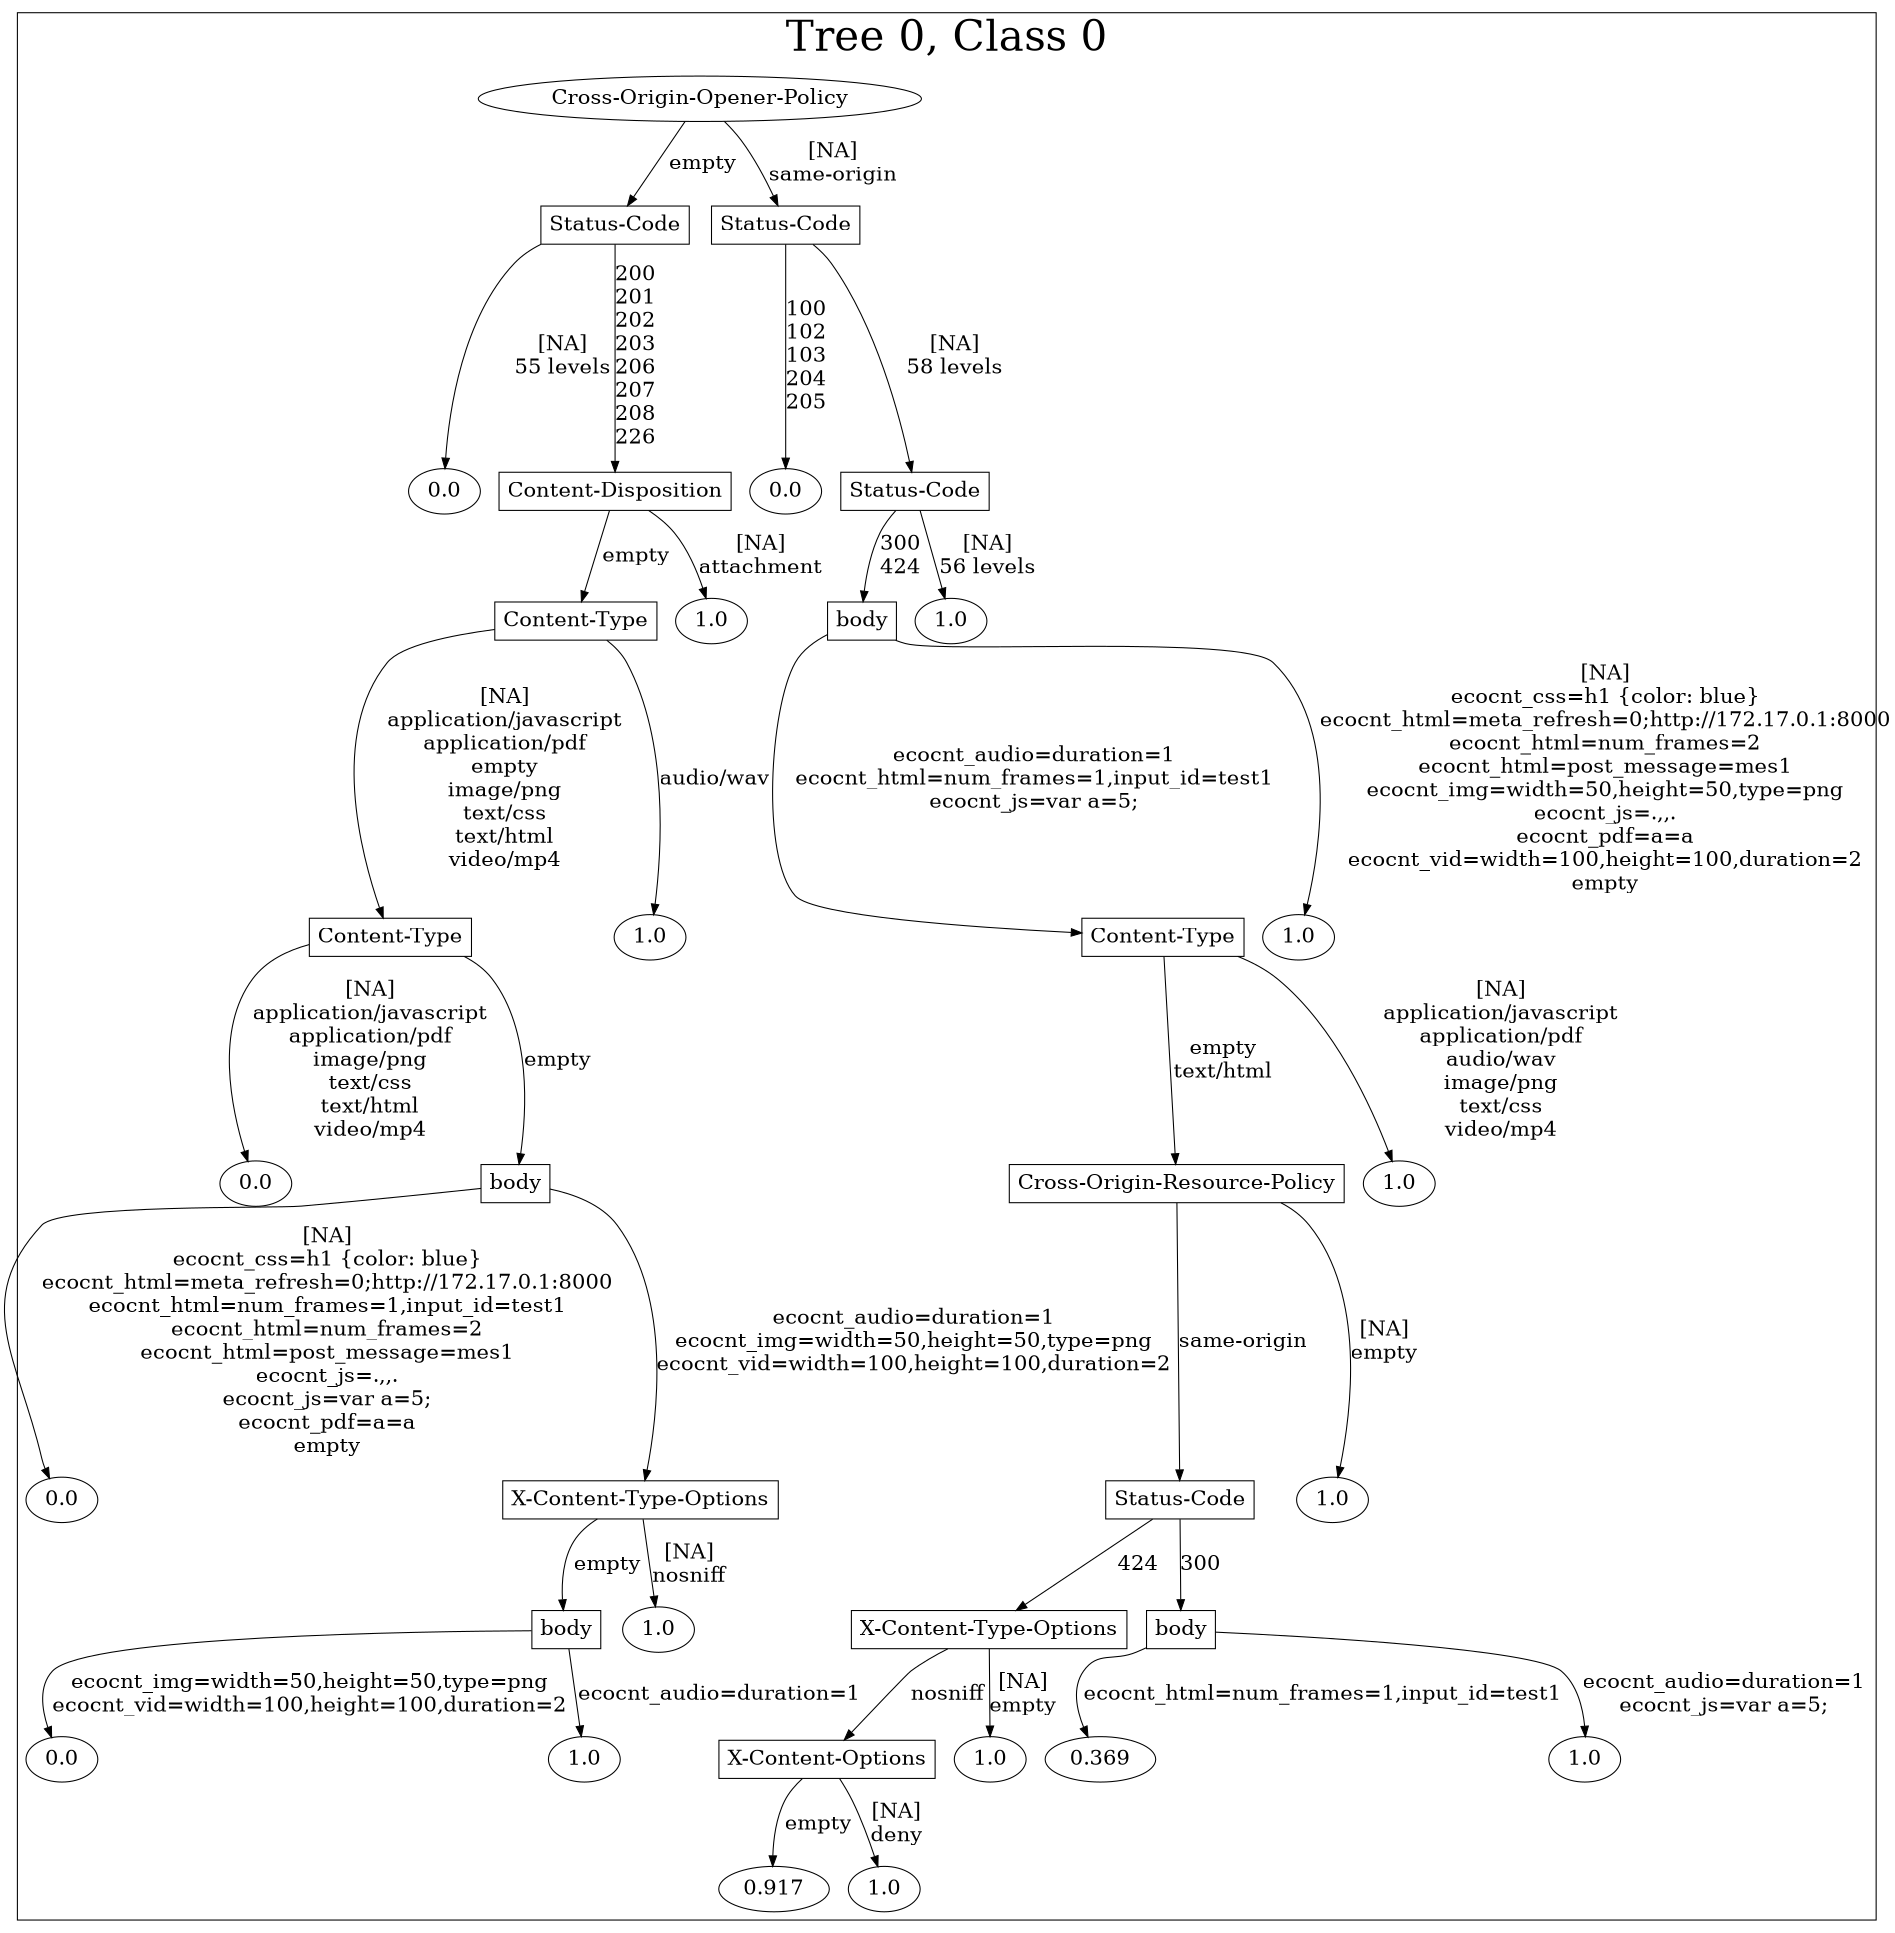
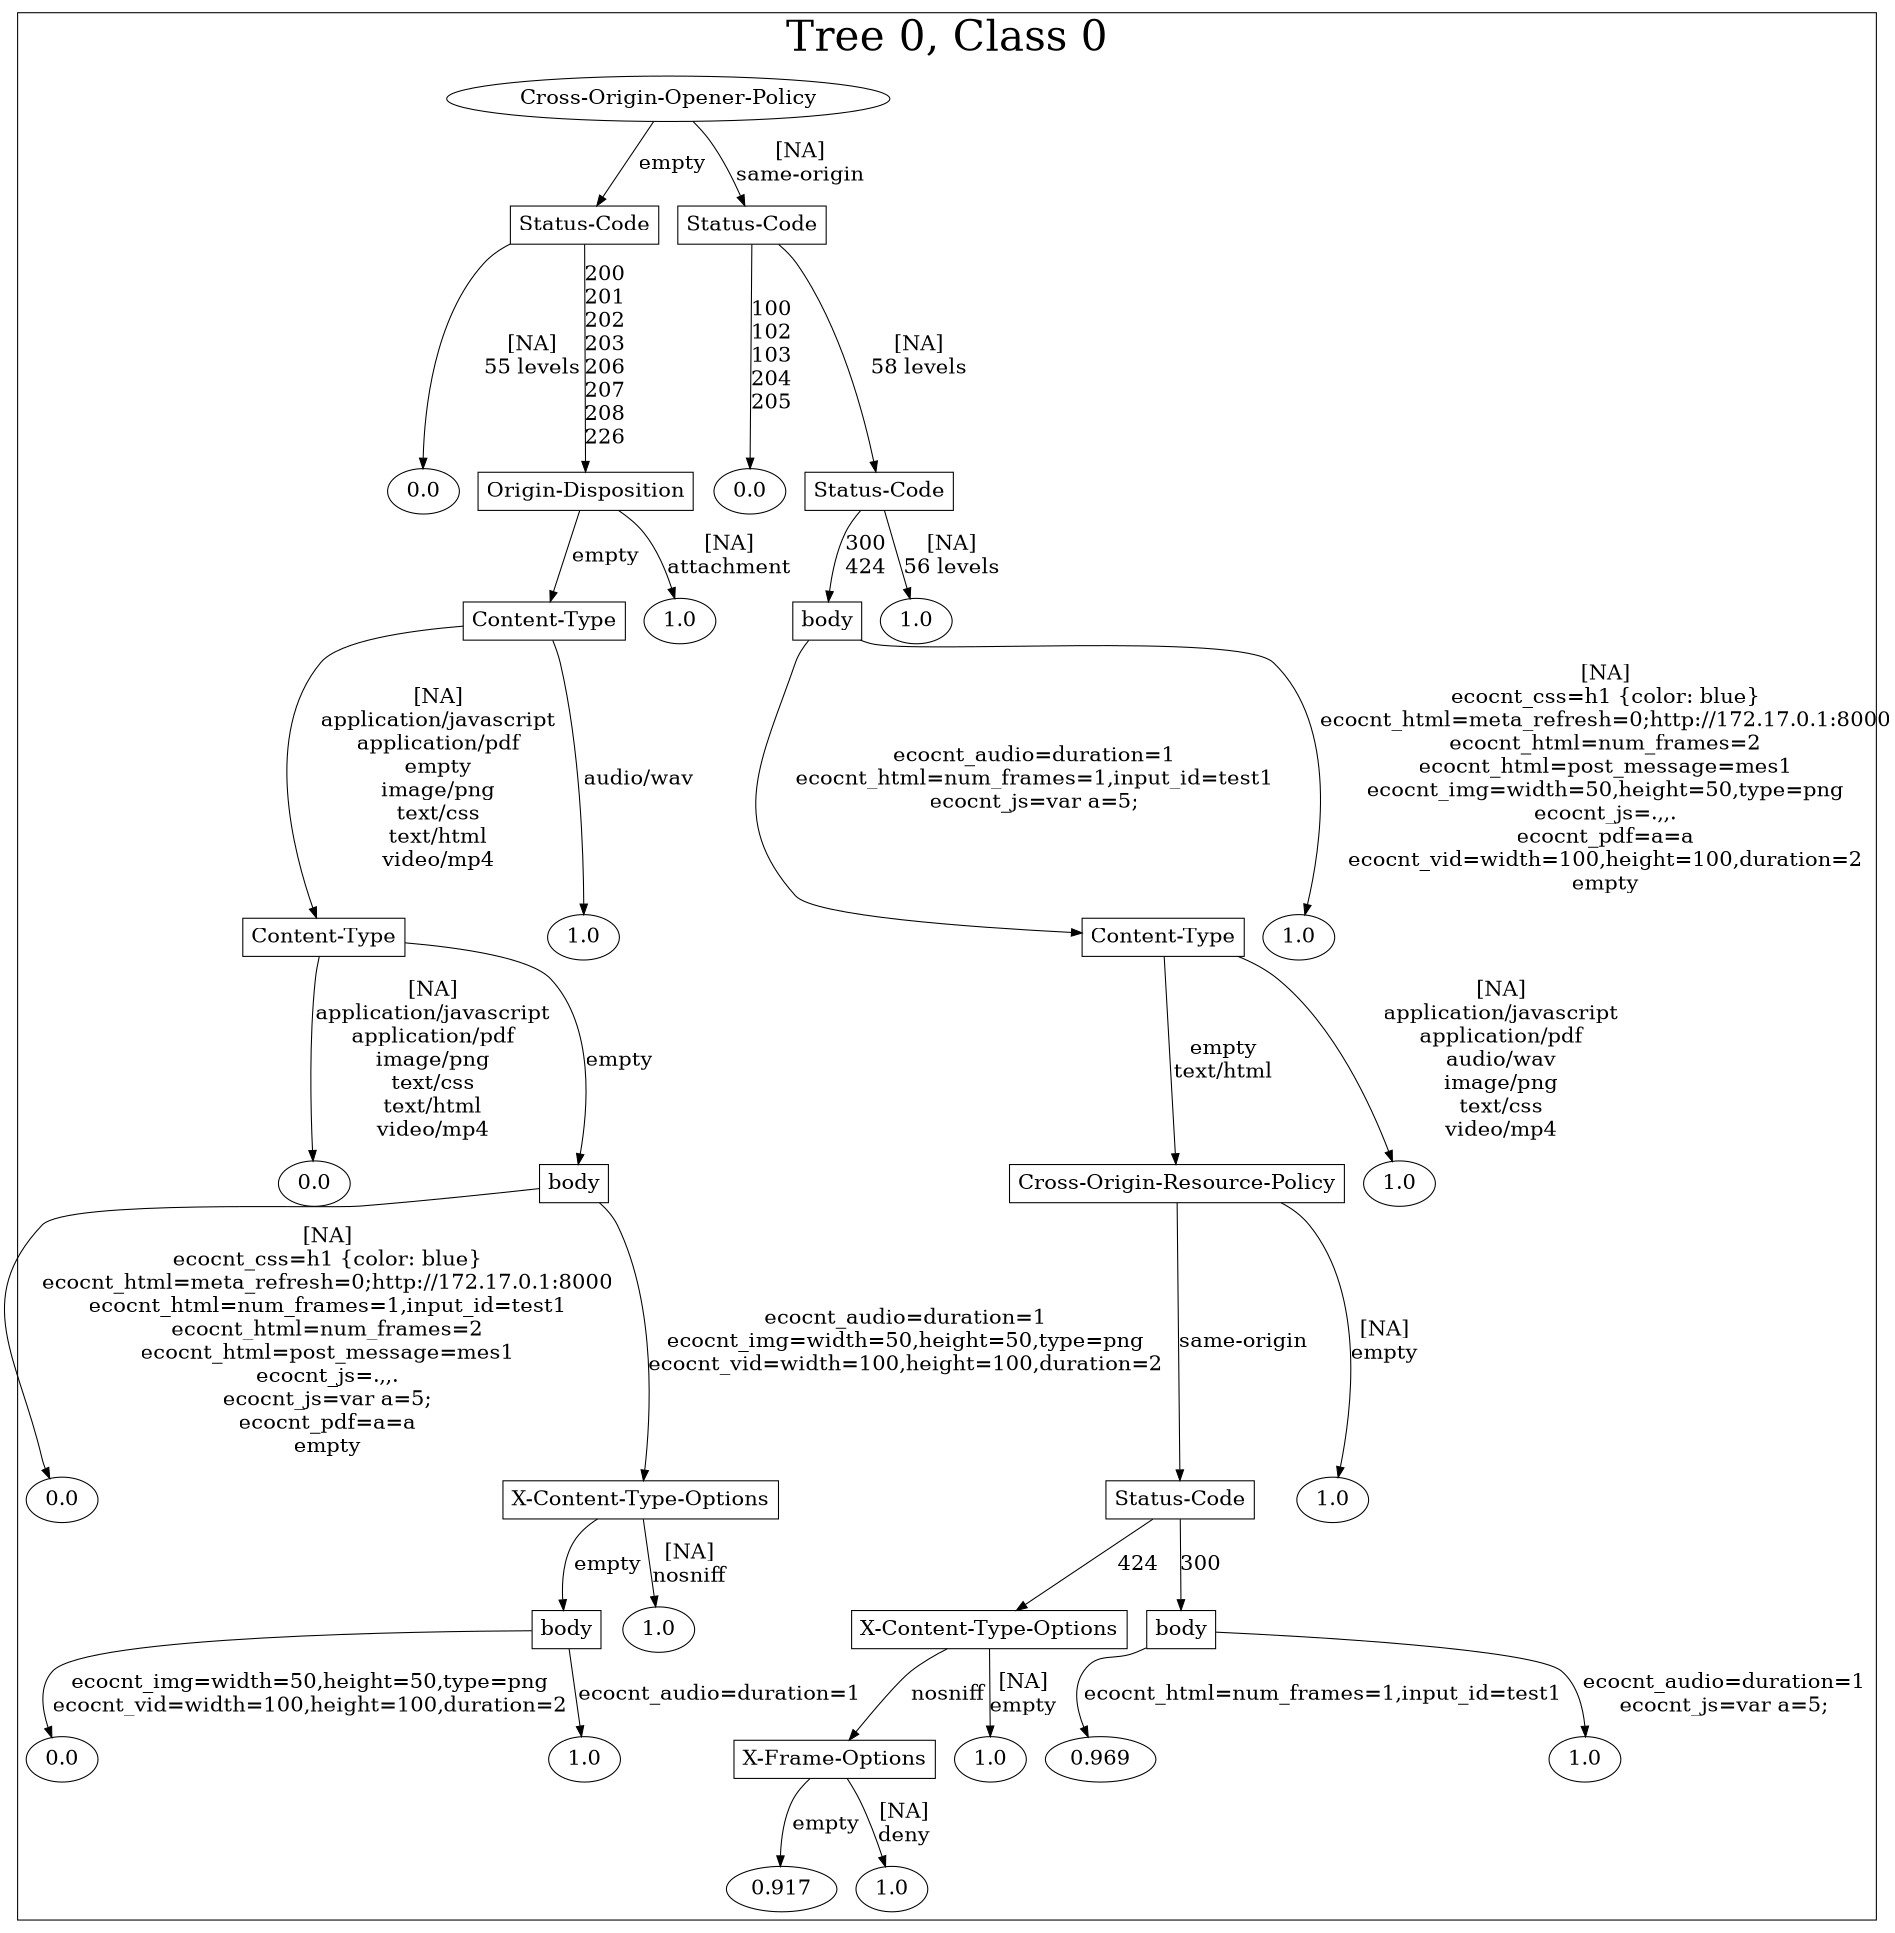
(615, 491) -> (586, 491)
(827, 1759) -> (835, 1759)
(1100, 1759) -> (1101, 1759)
